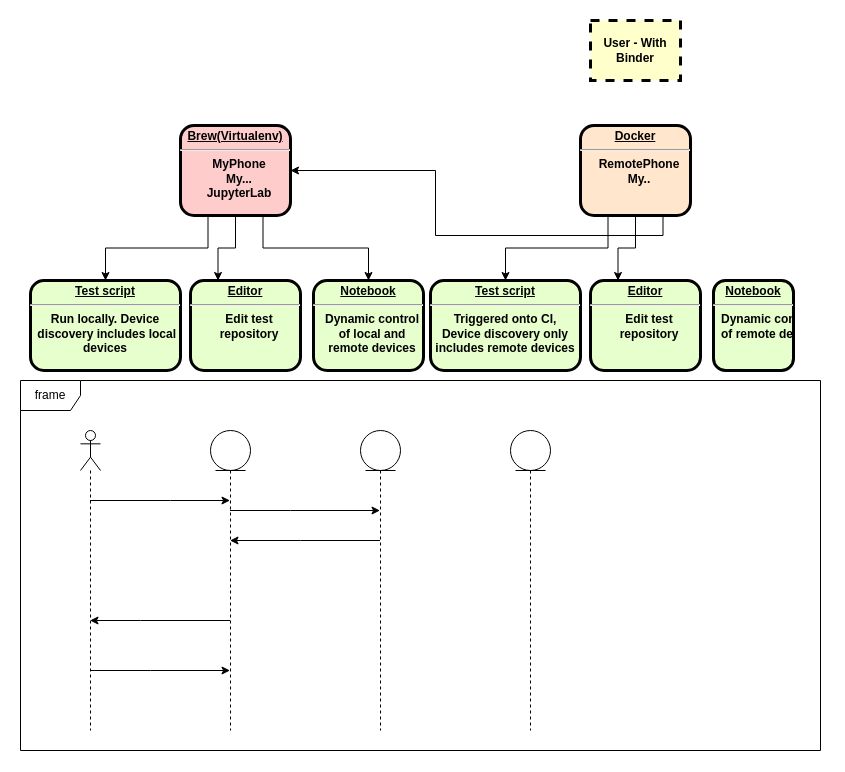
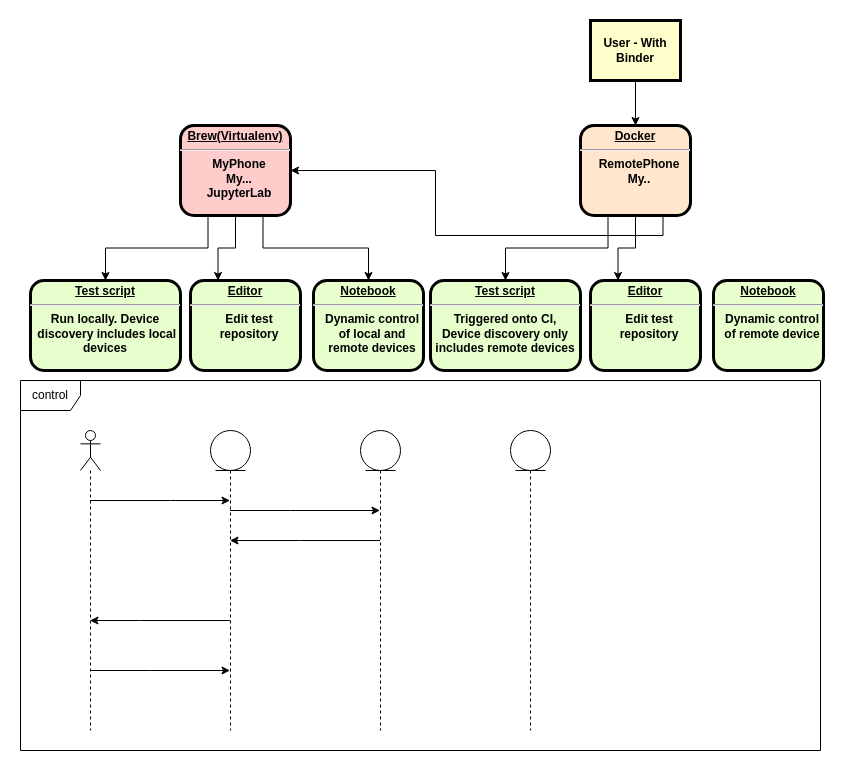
(636, 51) -> (636, 51)
none -> (636, 100)
(754, 326) -> (769, 326)
(51, 396) -> (51, 396)
